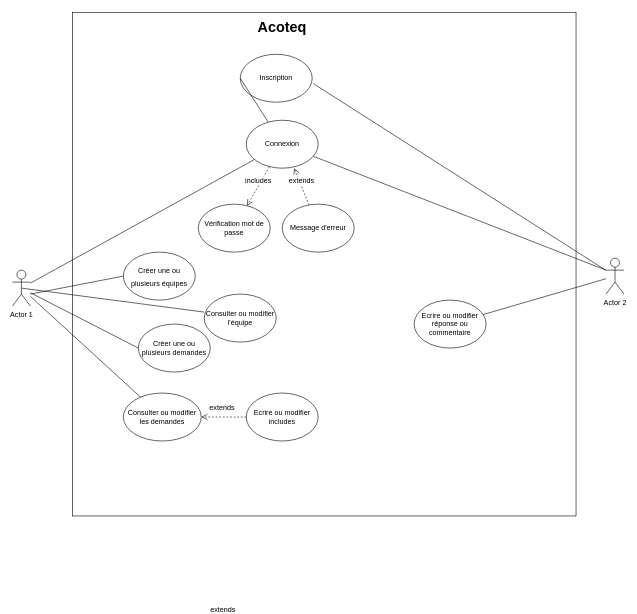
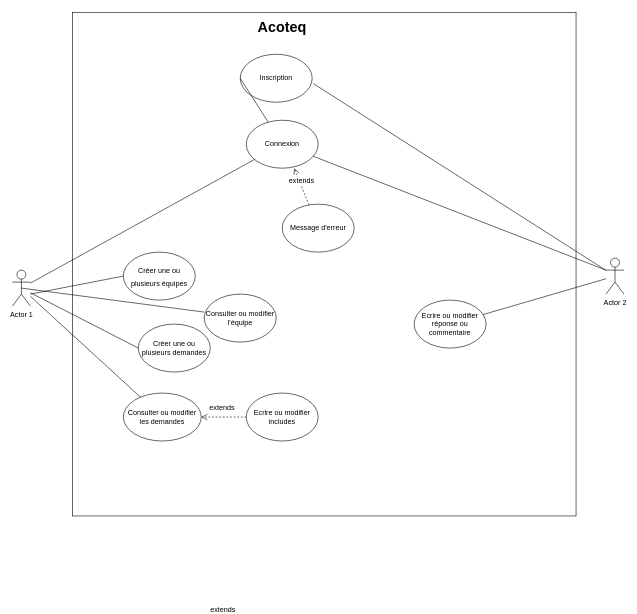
(258, 187) -> none
(234, 228) -> none
